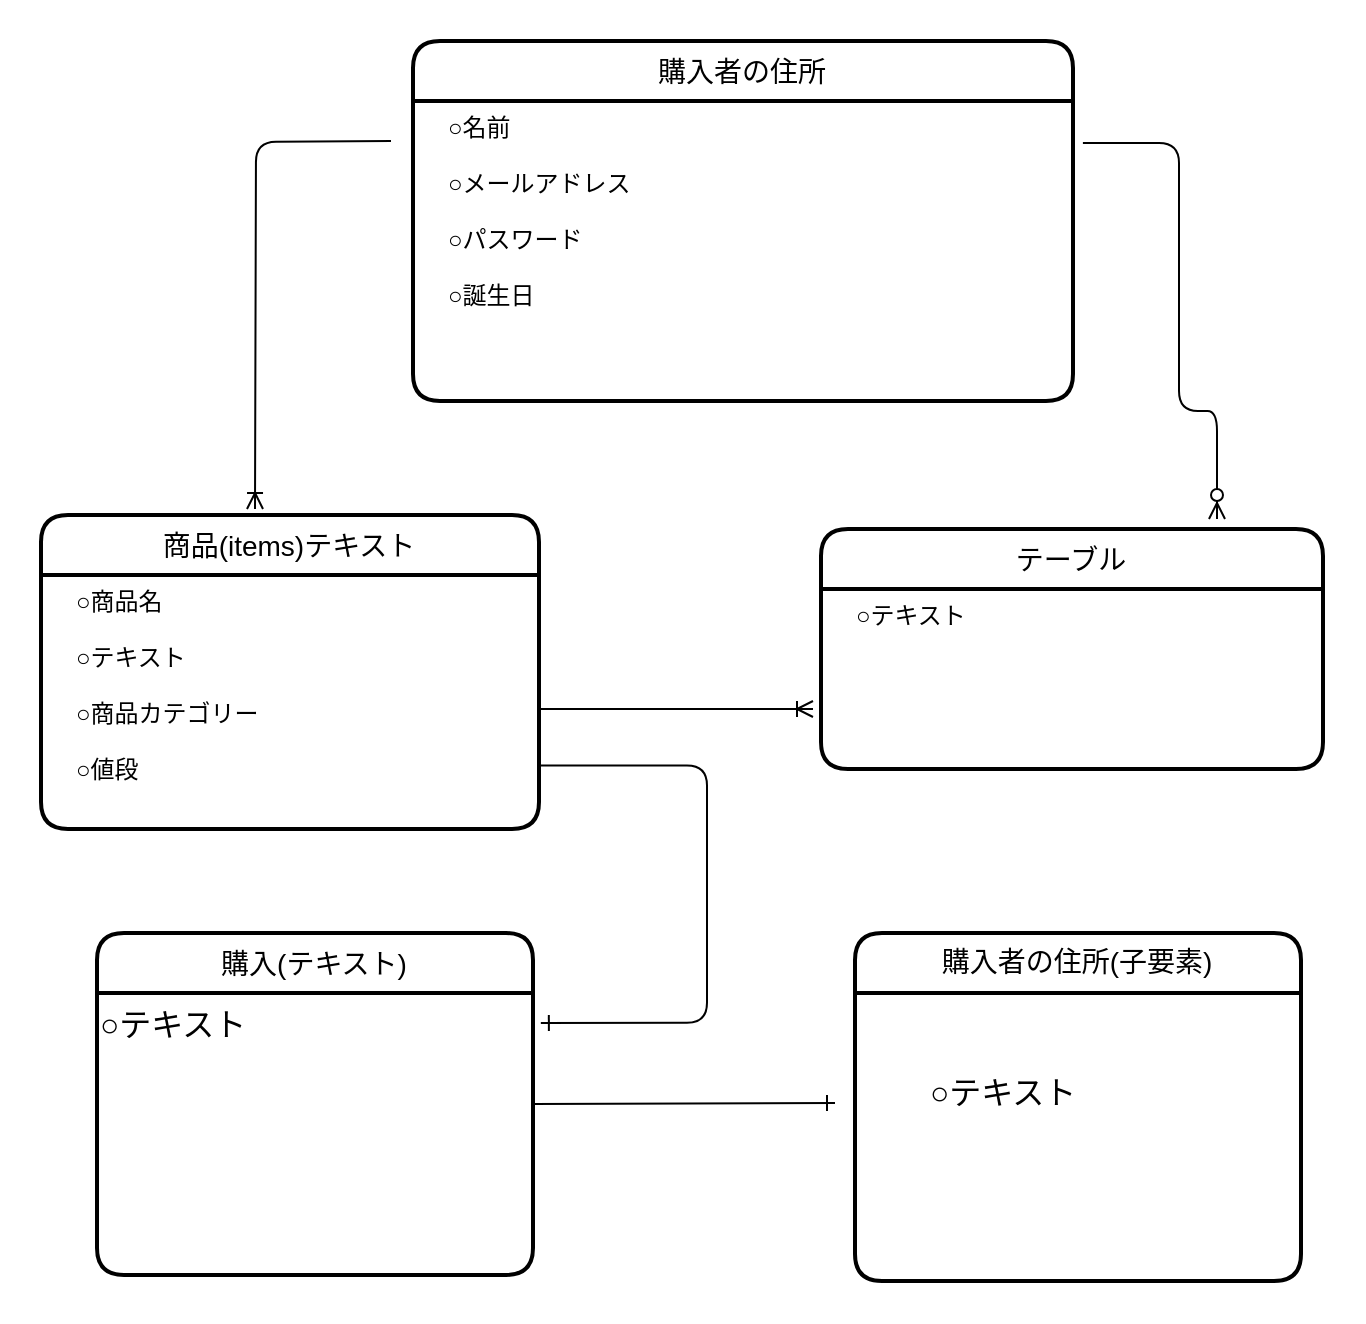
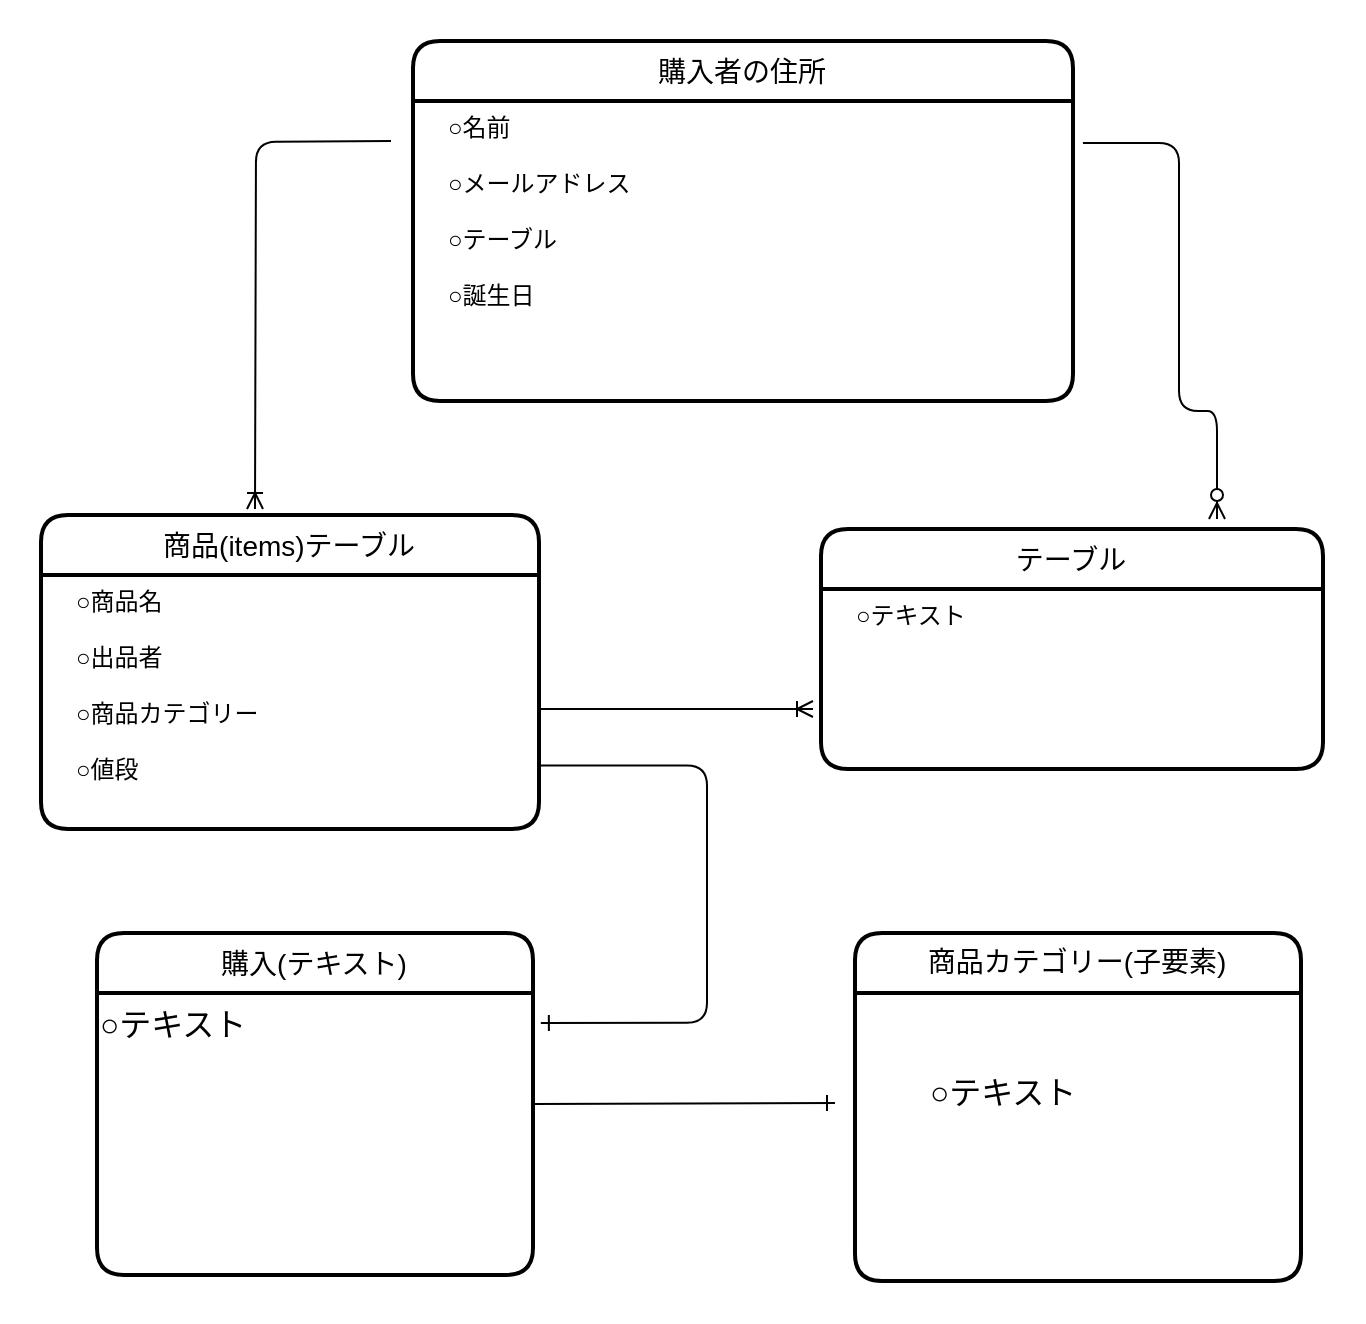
(455, 128) -> (455, 128)
(289, 547) -> (289, 547)
(95, 602) -> (95, 602)
(1077, 963) -> (1077, 963)
